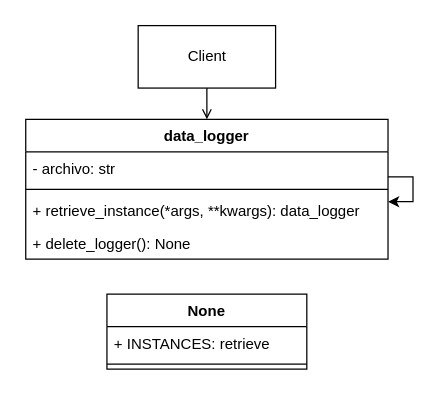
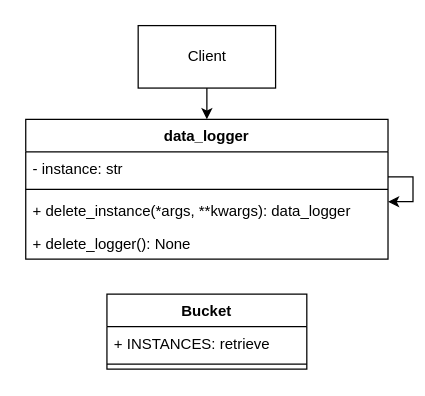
(207, 111) -> (207, 109)
(84, 169) -> (88, 169)
(223, 211) -> (214, 211)
(206, 311) -> (206, 311)
